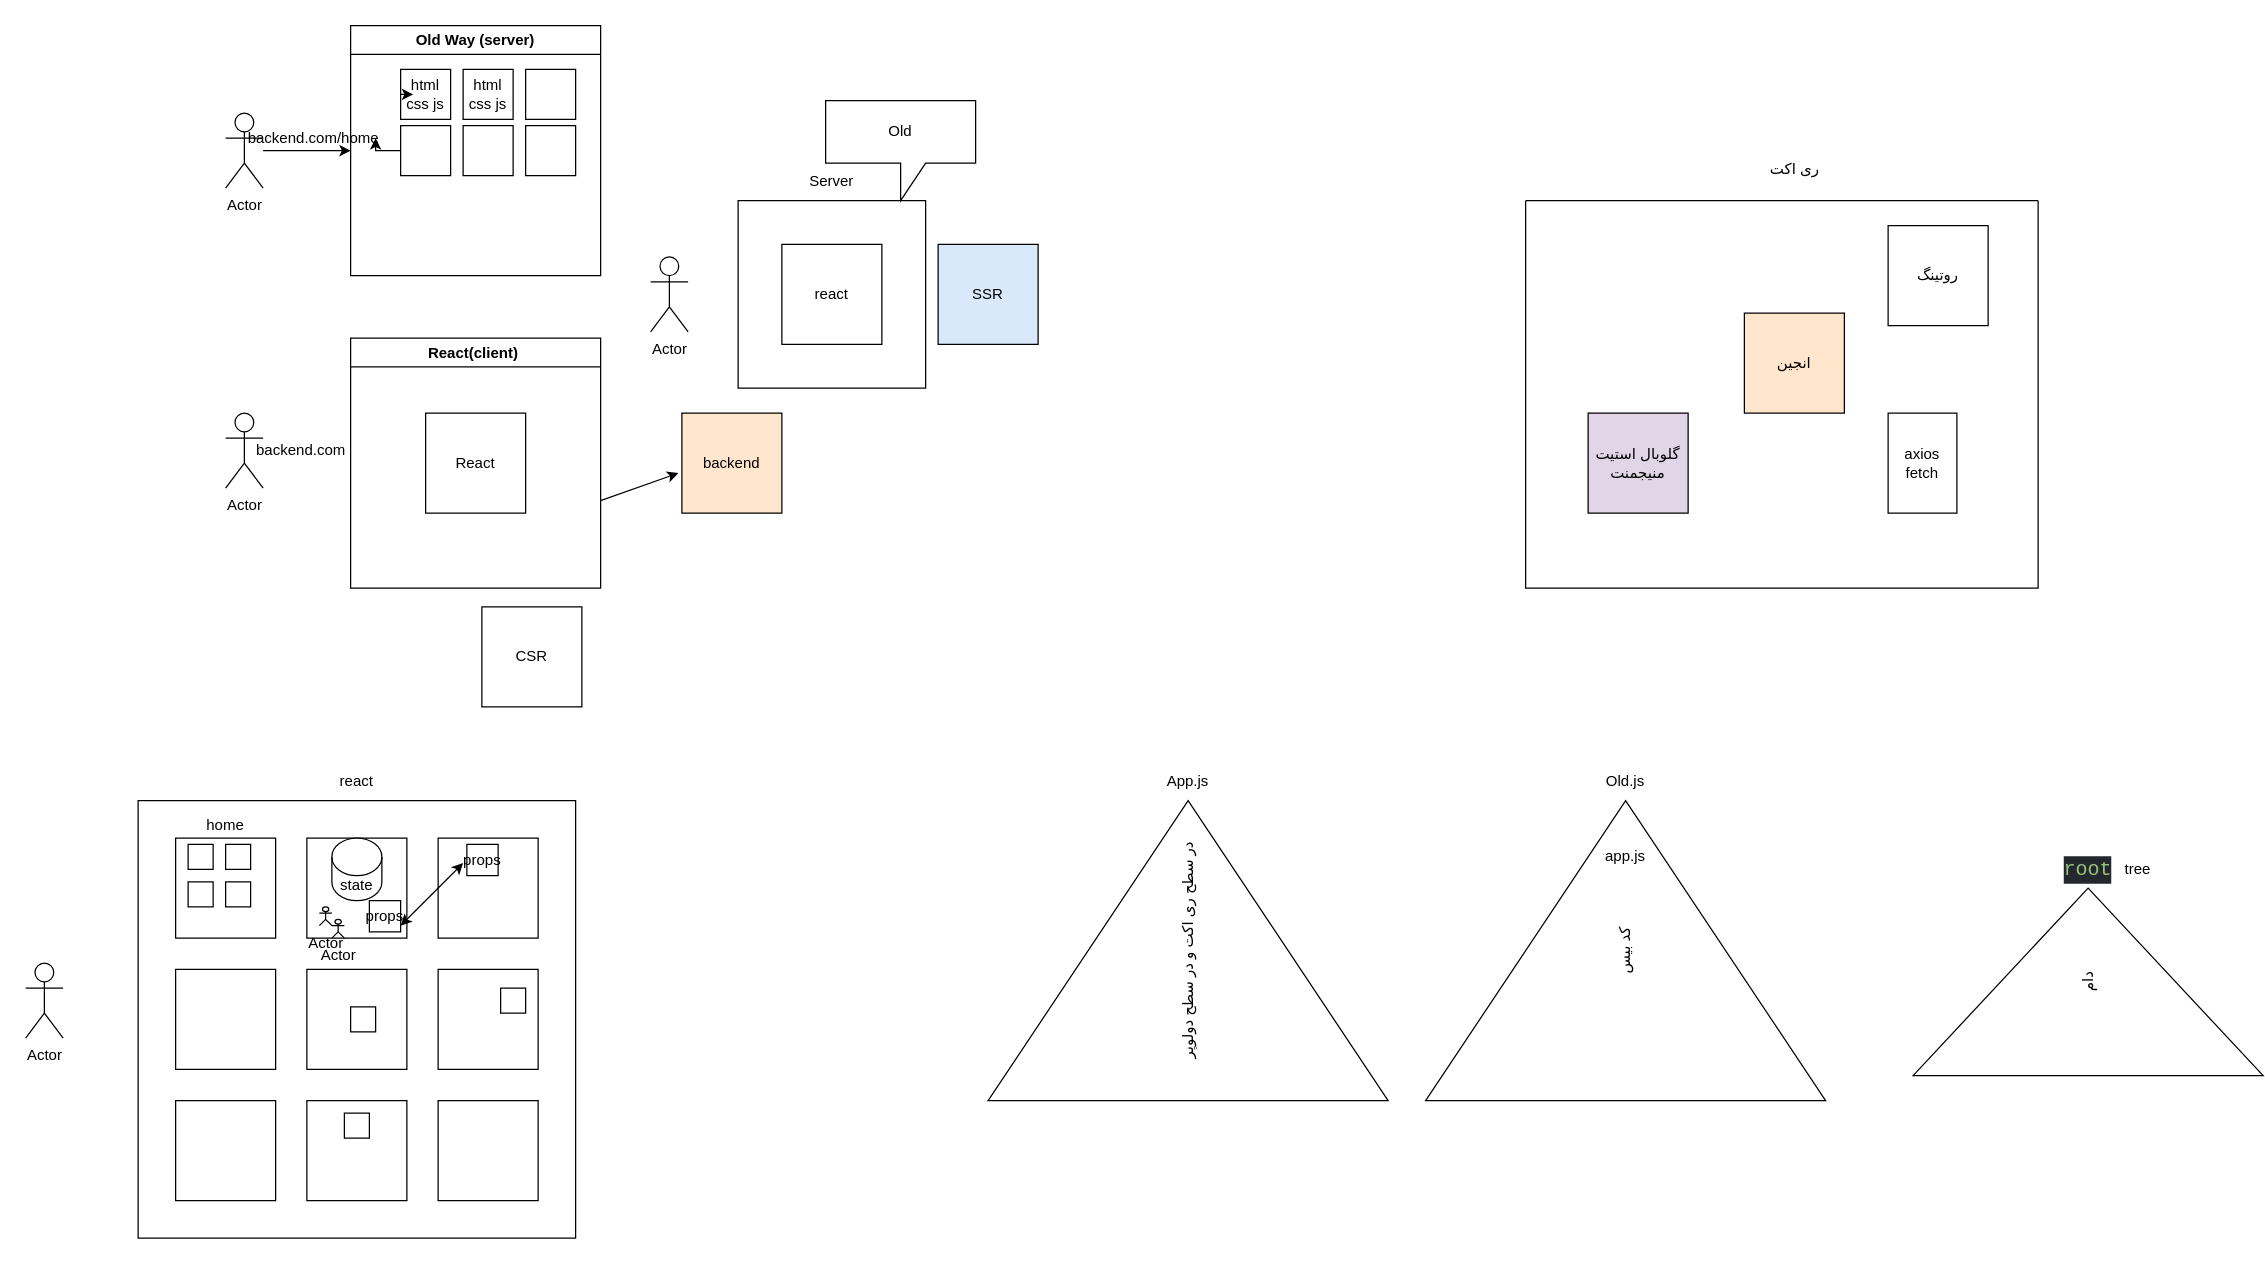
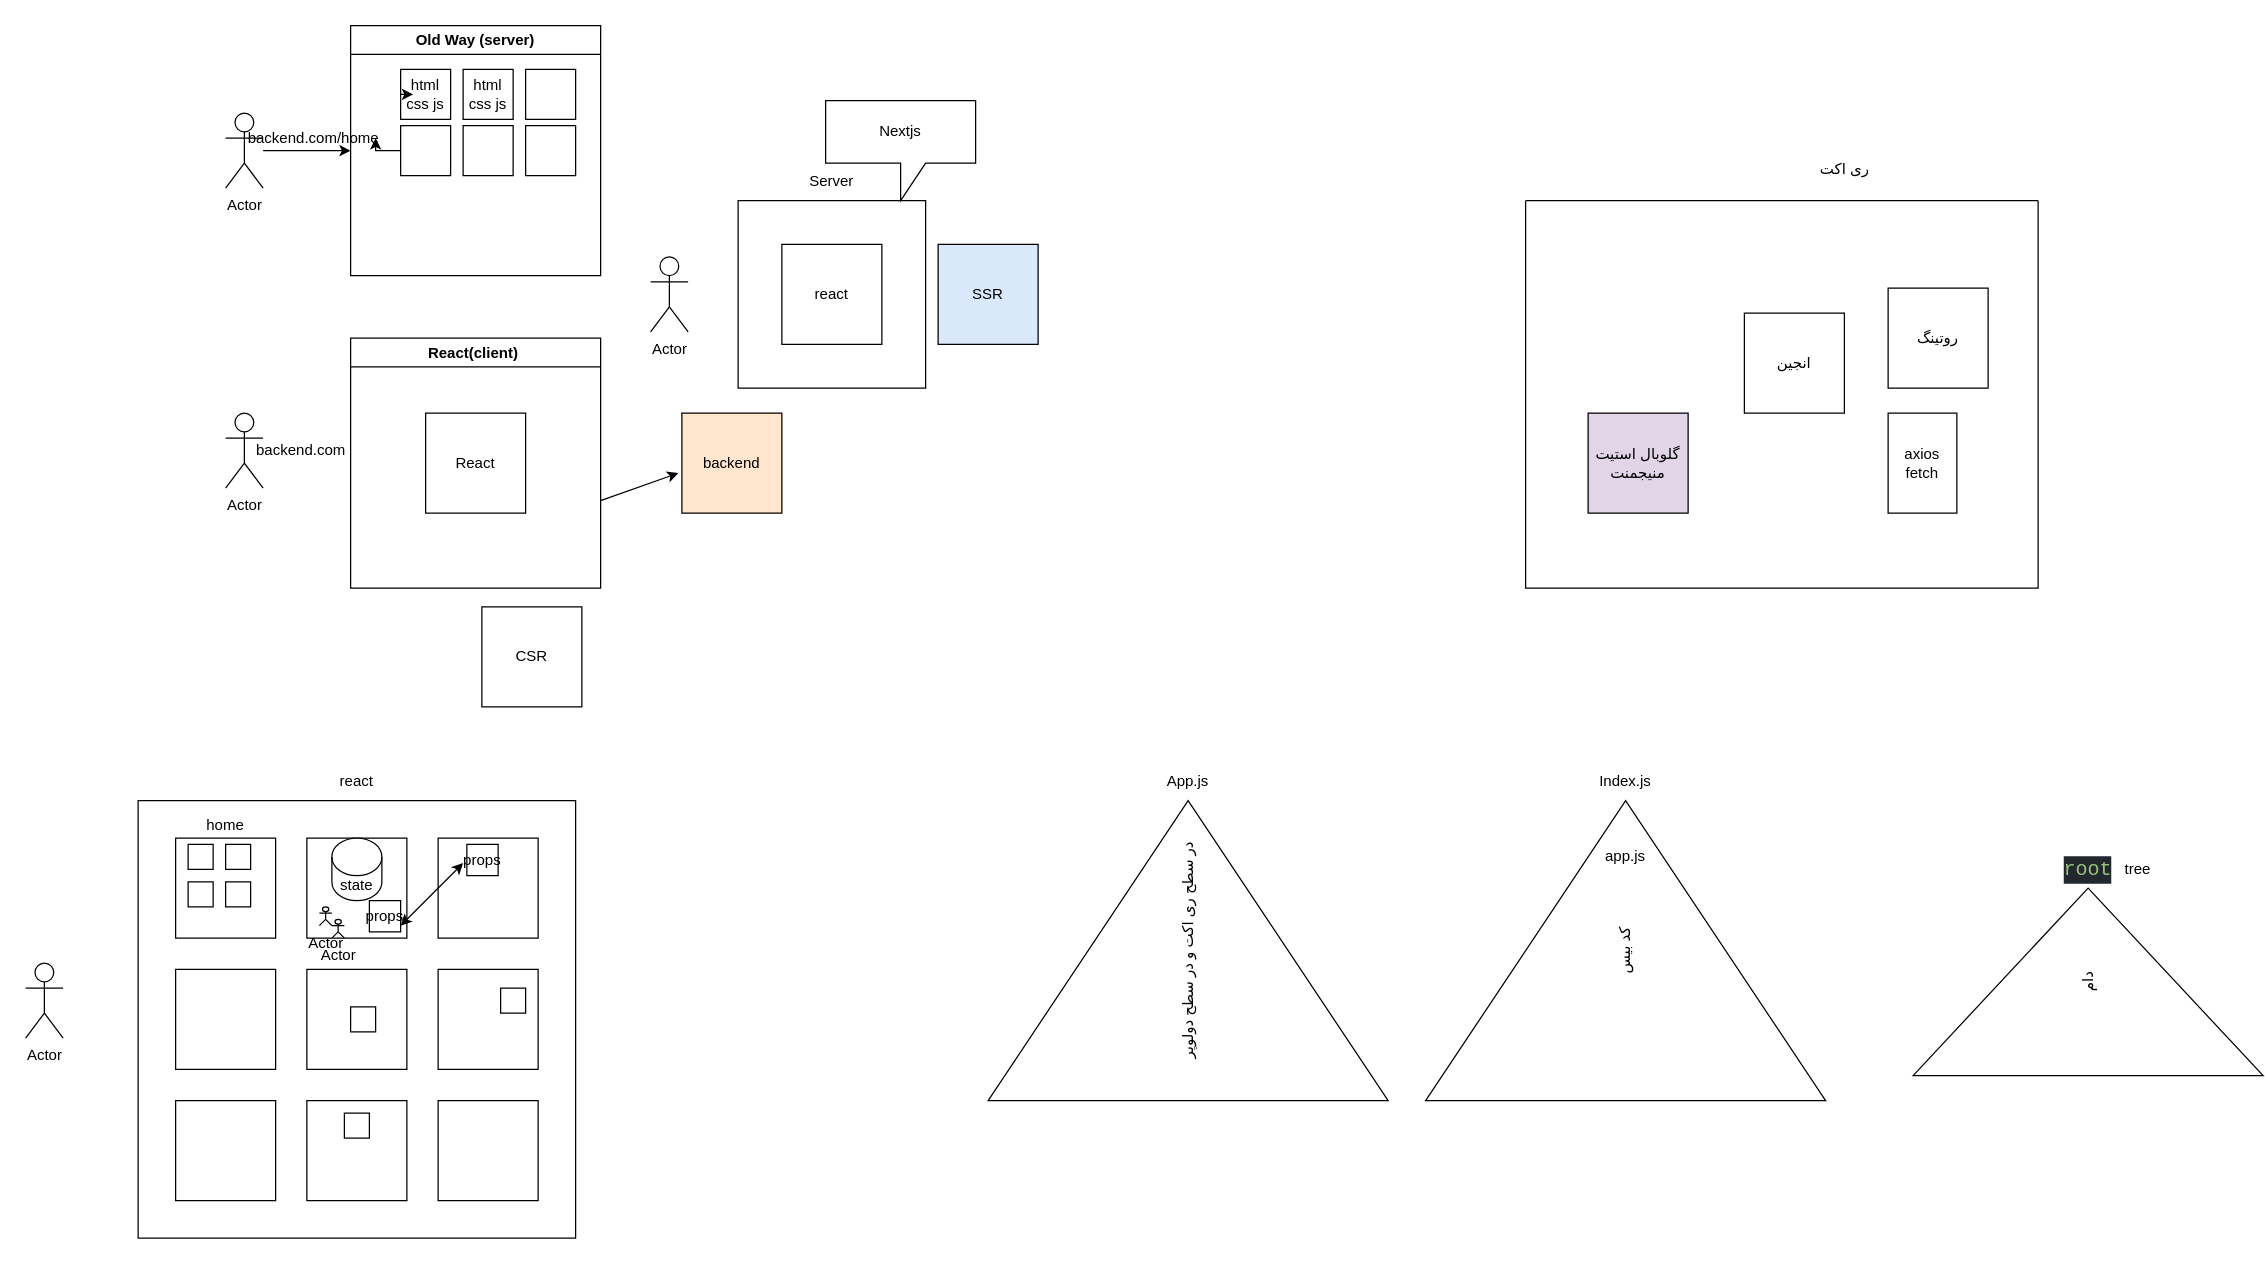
(901, 132) -> (901, 132)
(1794, 169) -> (1844, 169)
(1938, 276) -> (1938, 338)
(1794, 363) -> (1794, 363)
(1626, 782) -> (1626, 782)
